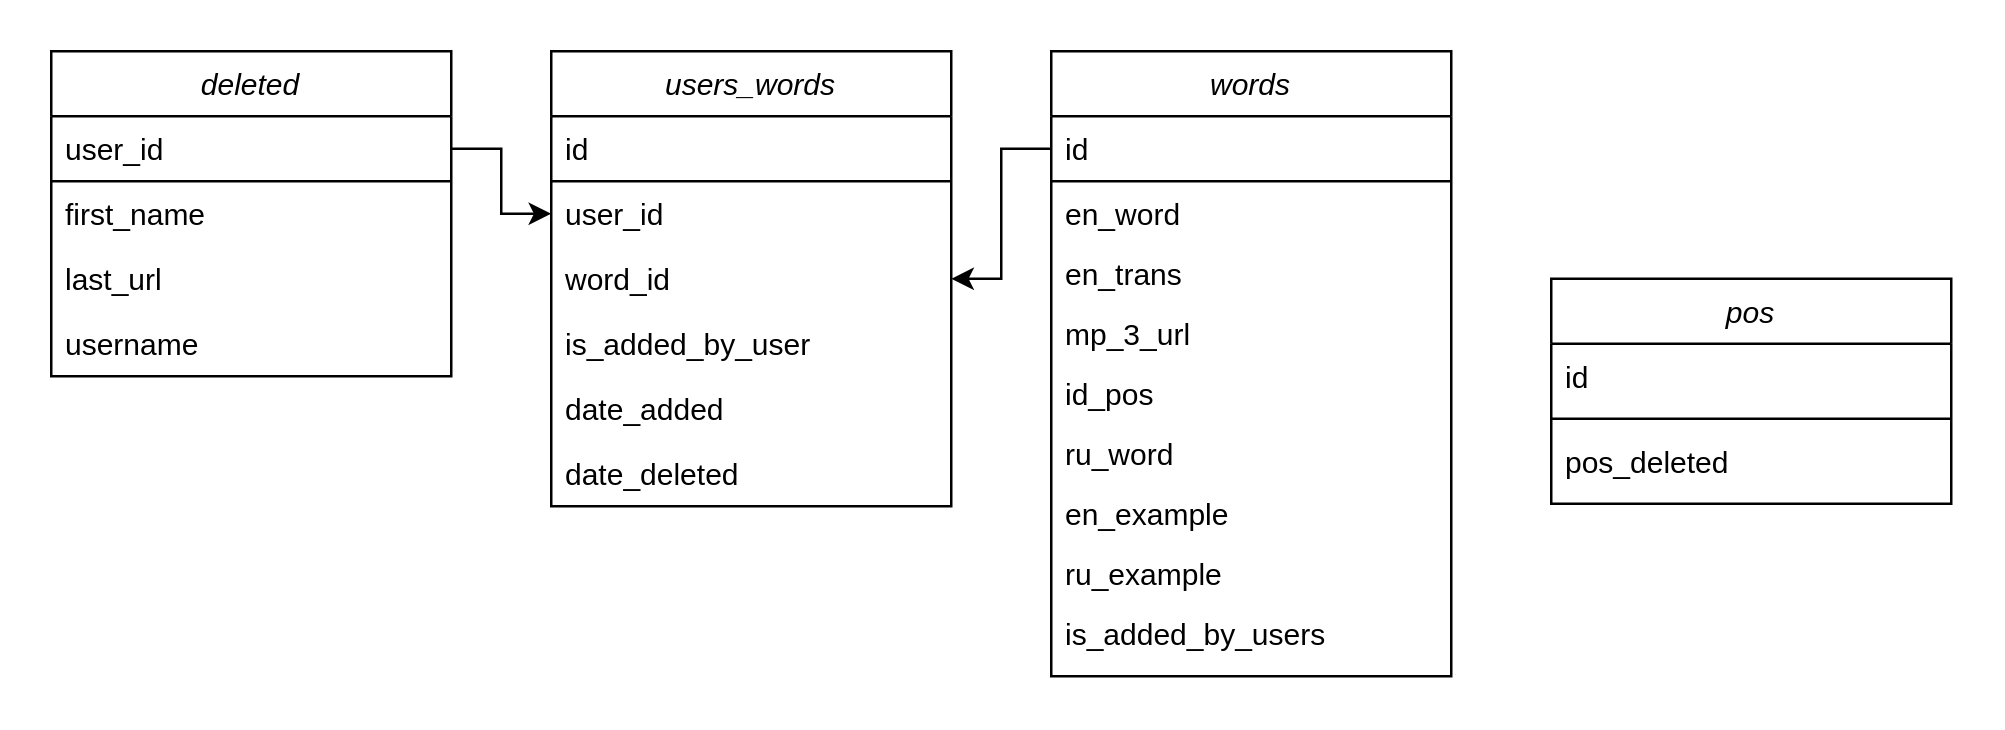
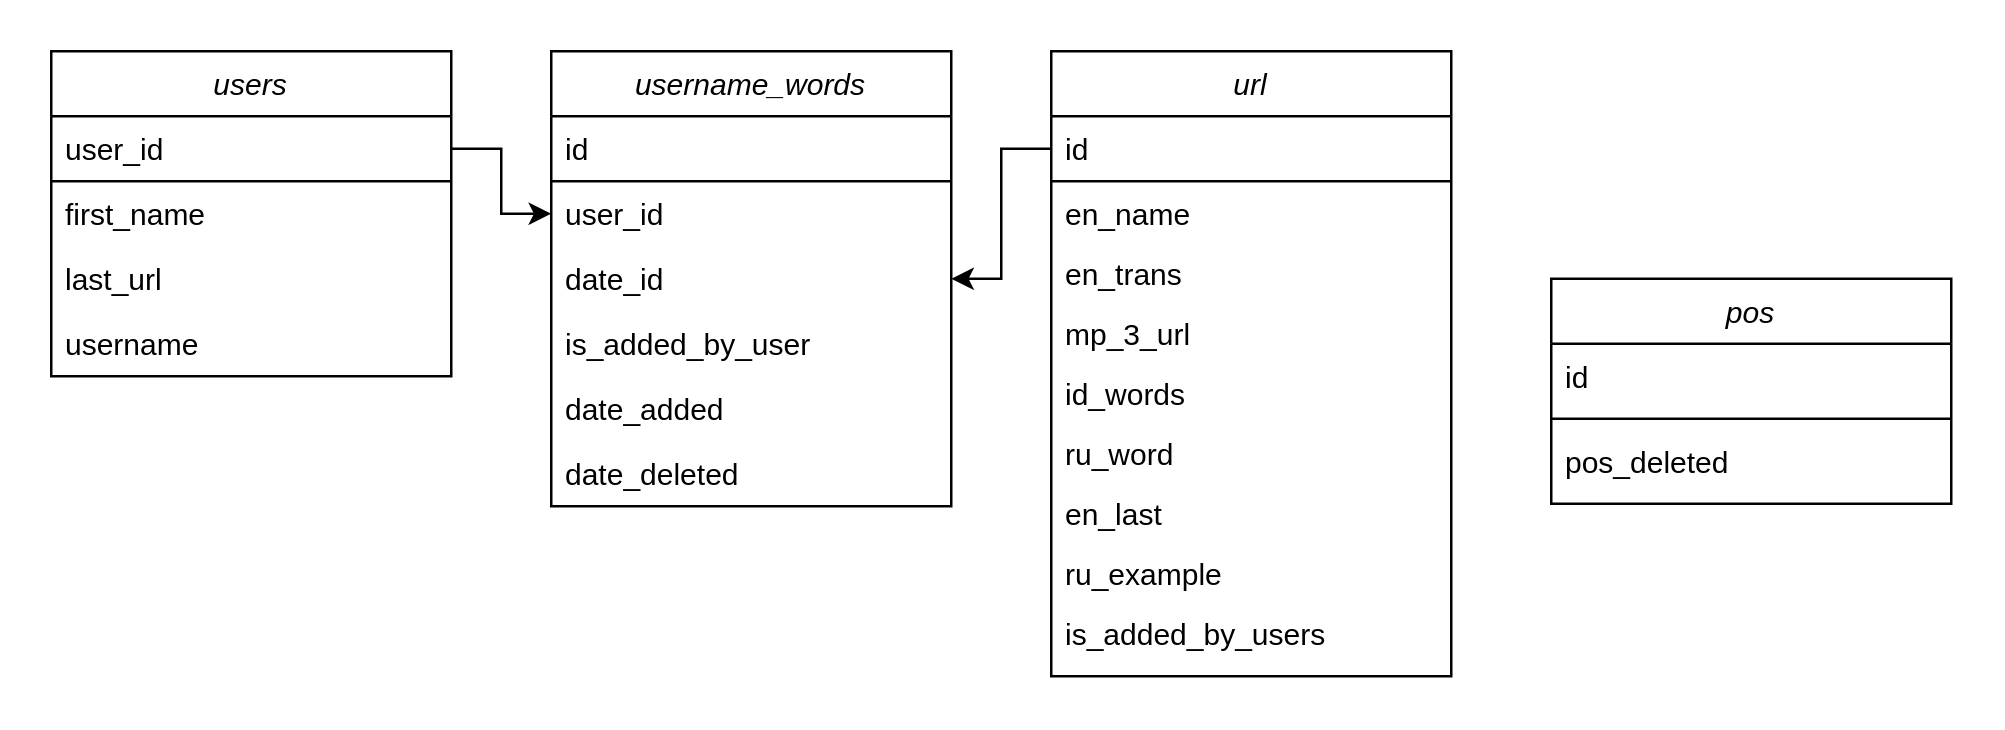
(250, 85) -> (250, 85)
(750, 85) -> (750, 85)
(1250, 85) -> (1250, 85)
(1124, 215) -> (1124, 215)
(620, 280) -> (620, 280)
(1112, 395) -> (1128, 395)
(1145, 515) -> (1120, 515)
